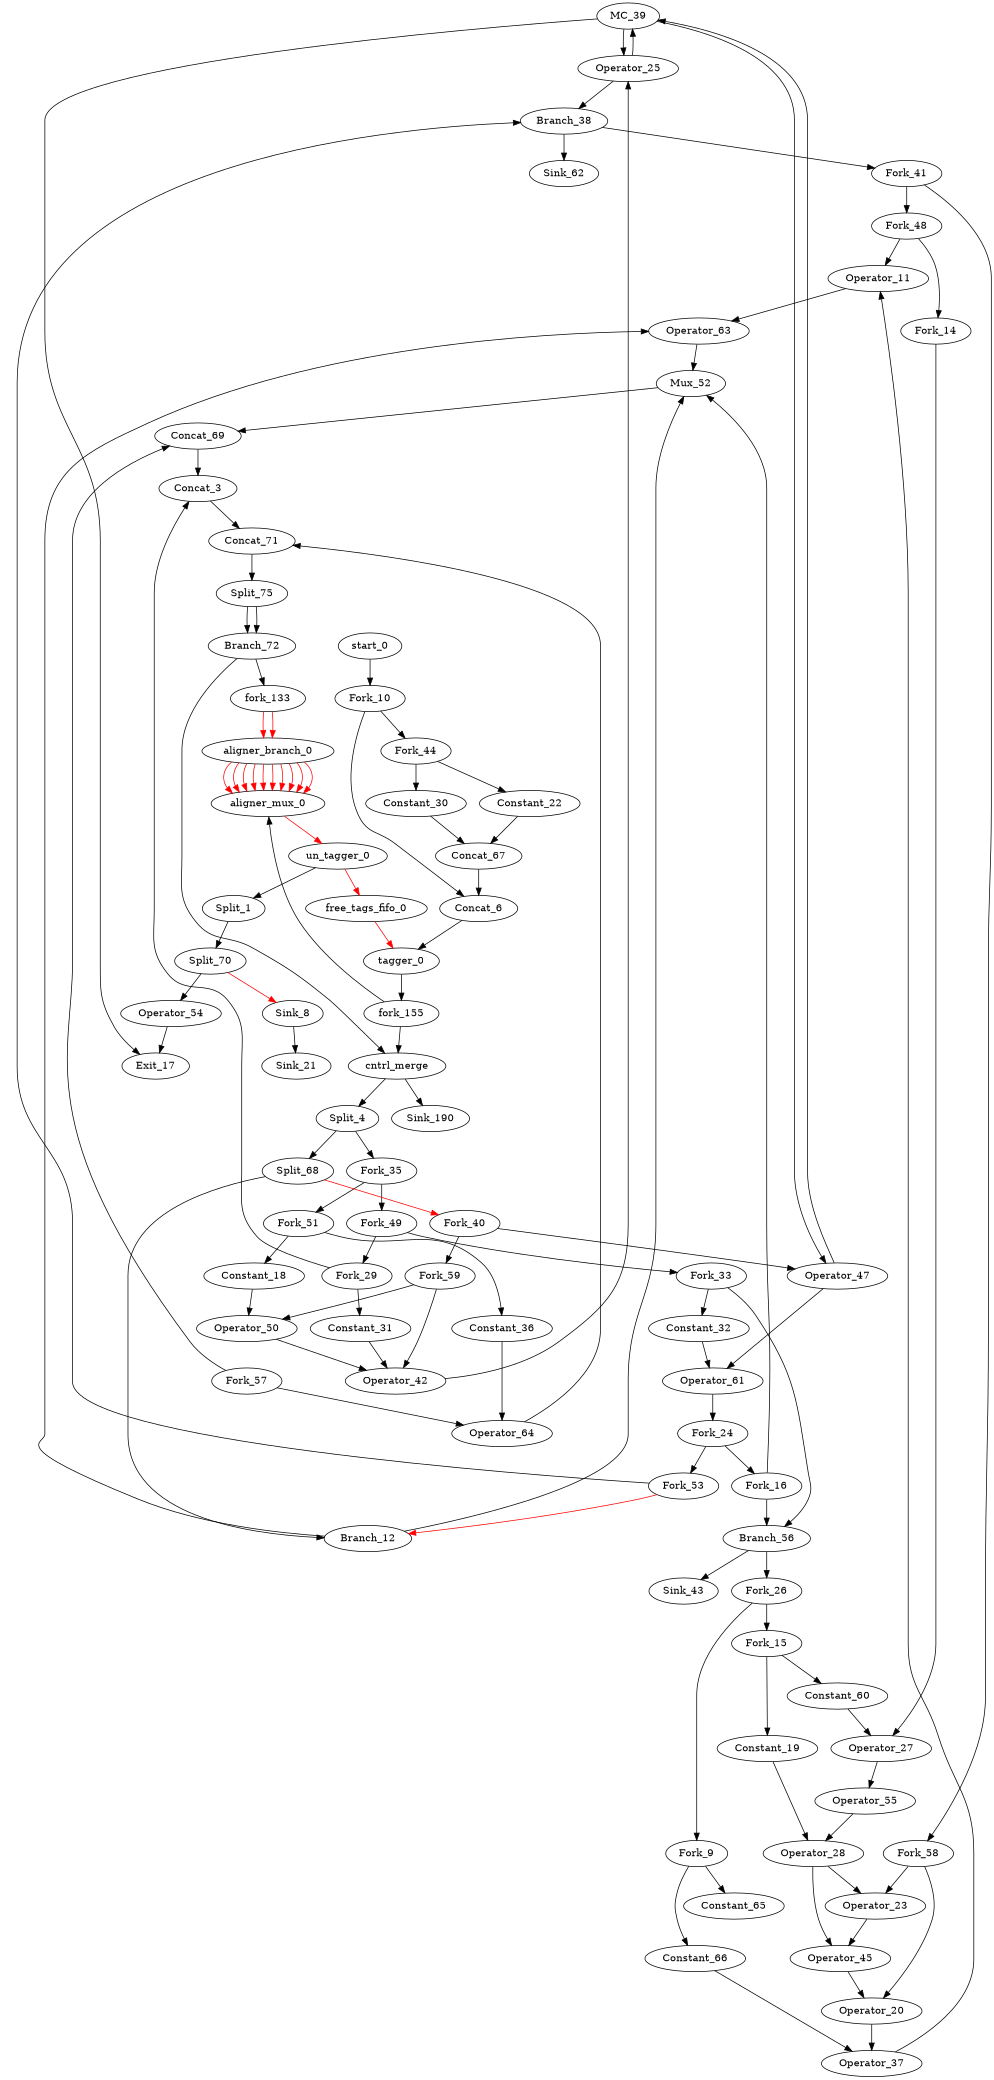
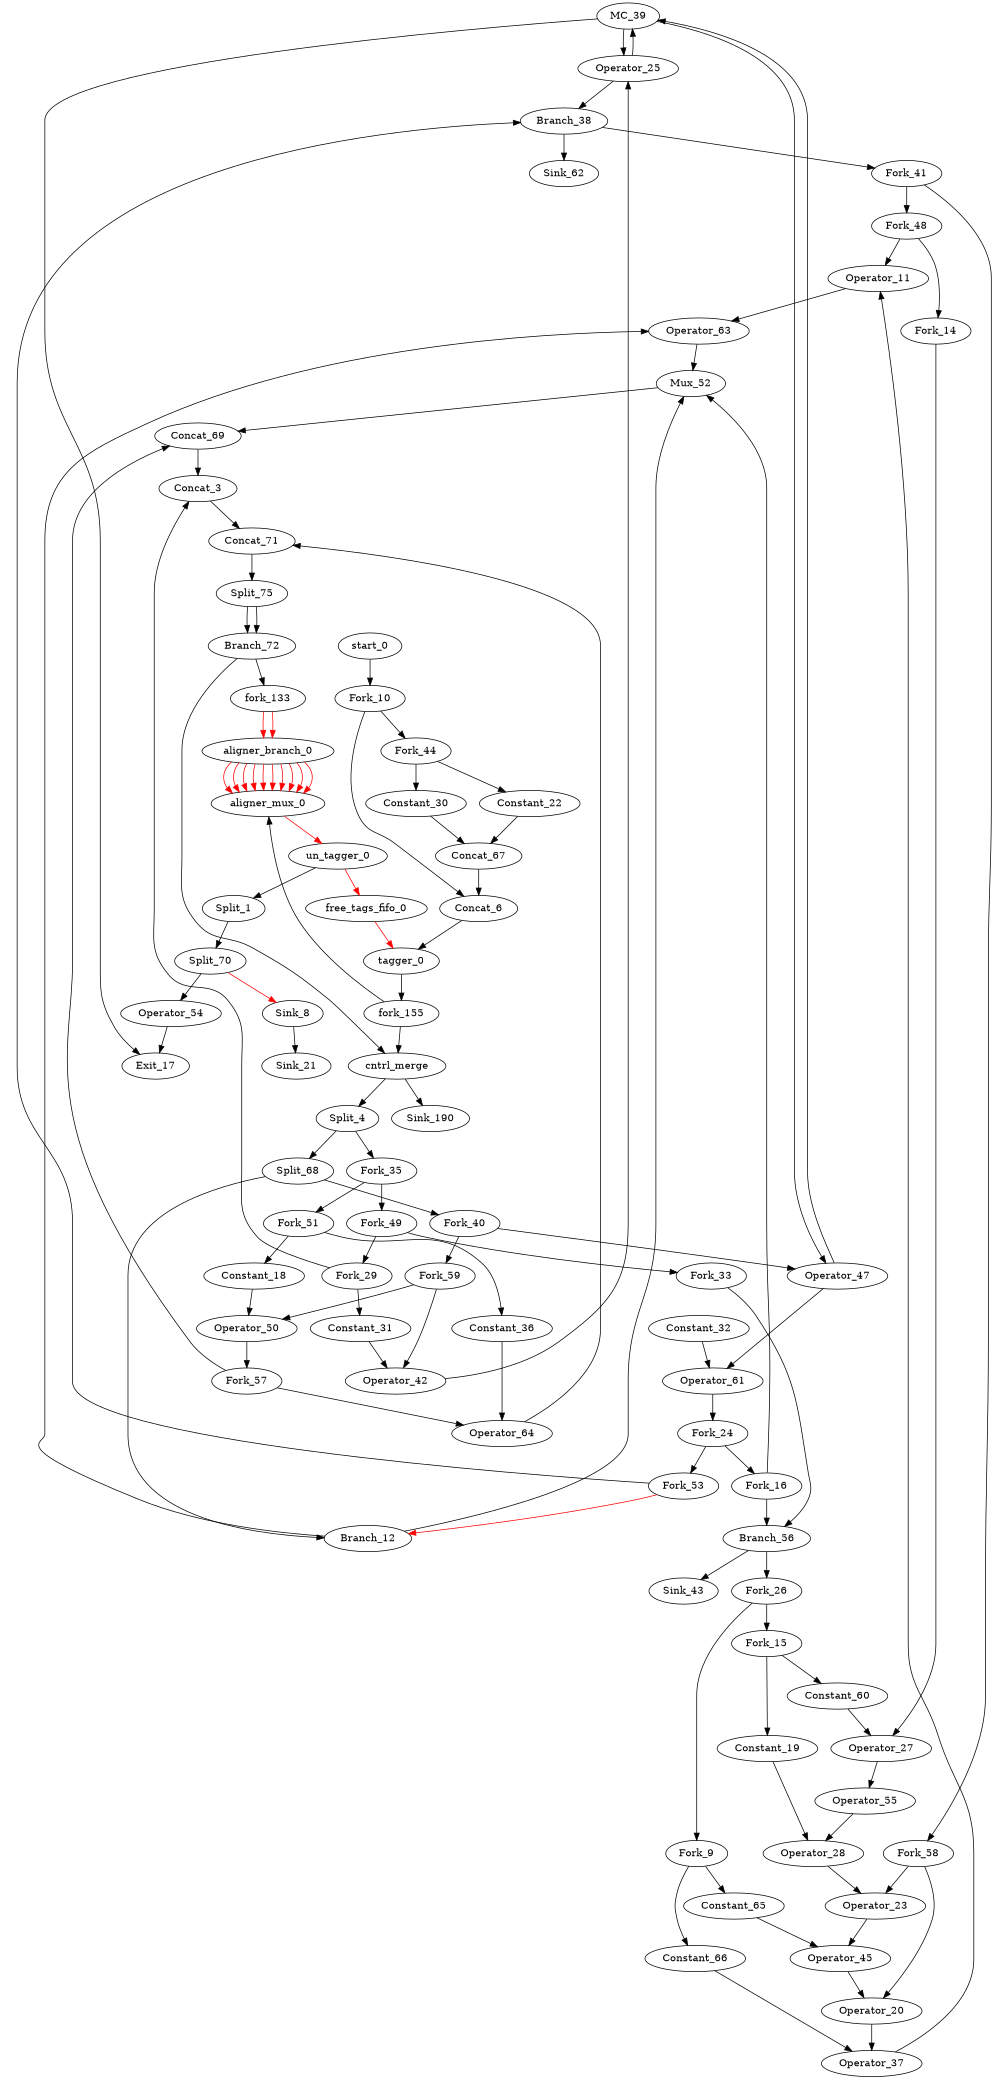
(375, 1195) -> (375, 1195)
(706, 1299) -> none
(318, 1354) -> (247, 1351)
(815, 1904) -> (784, 1931)
